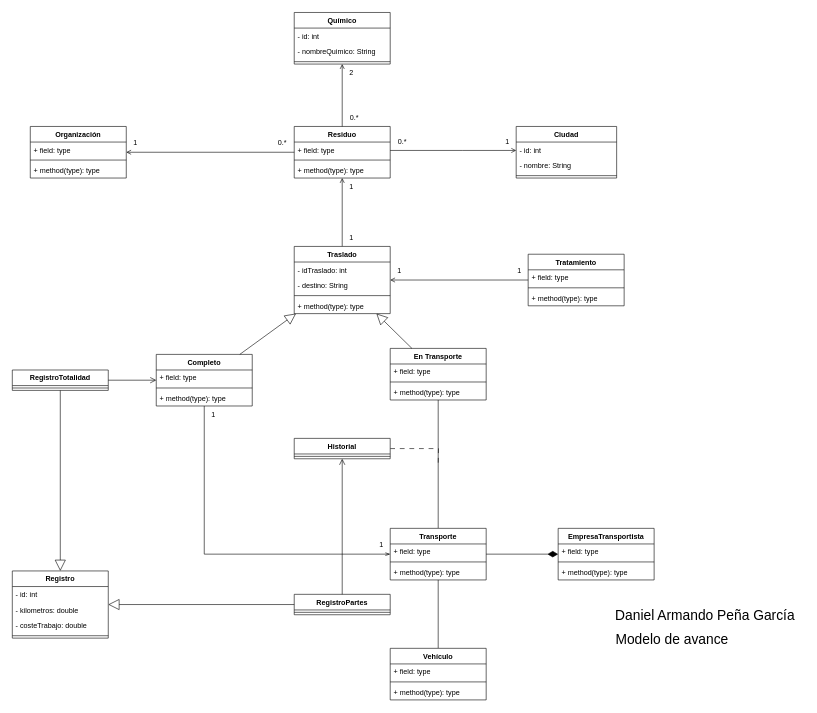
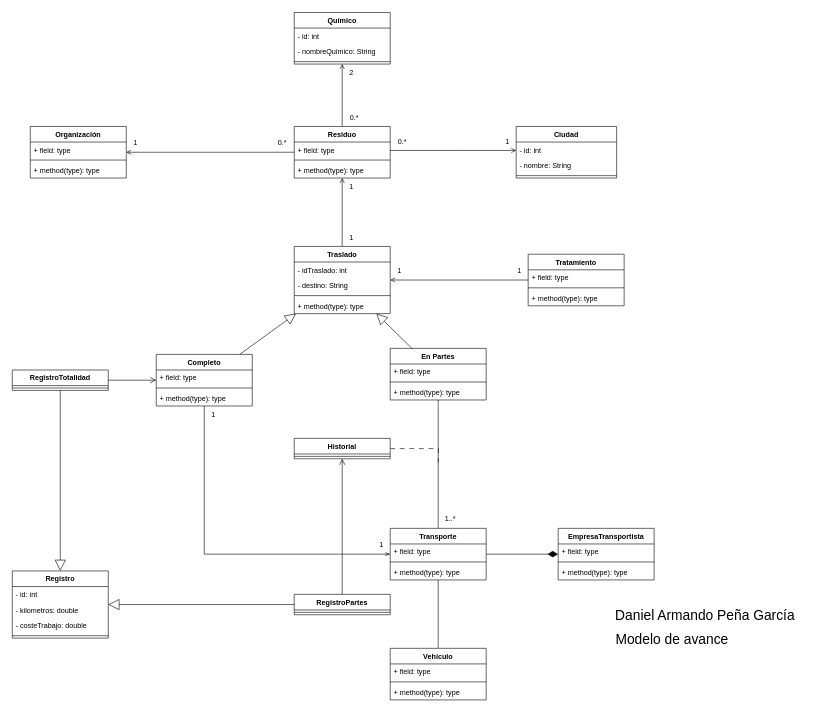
(438, 356) -> (438, 356)
none -> (450, 519)
